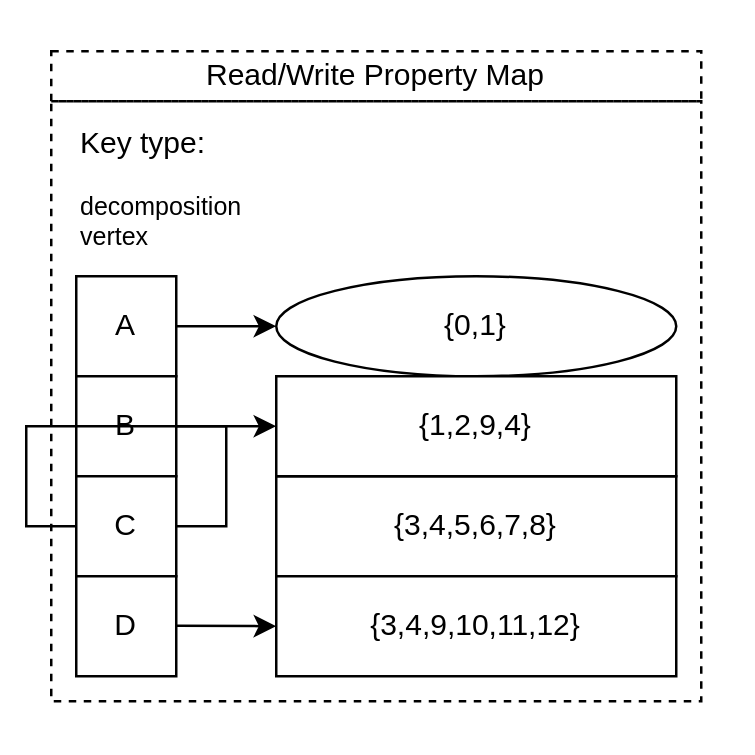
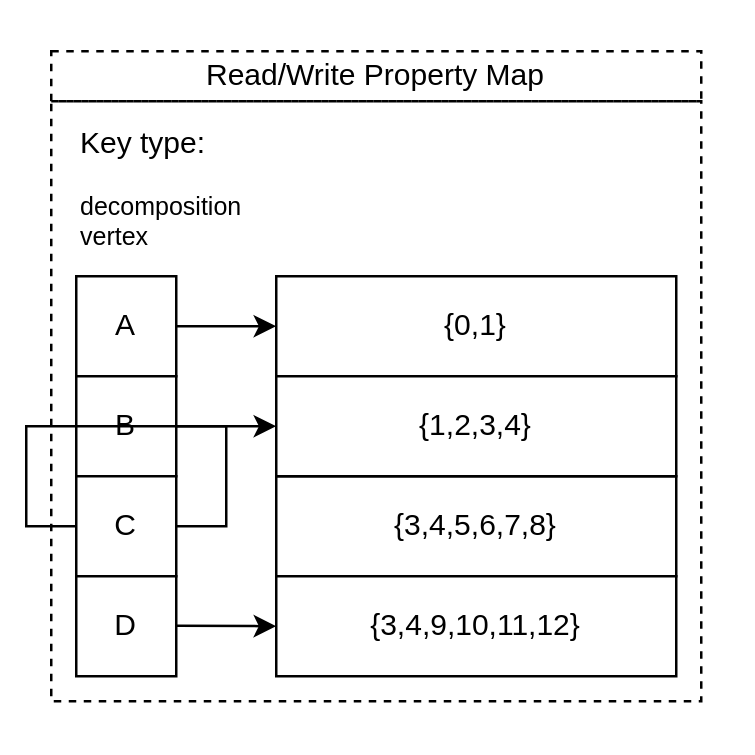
(476, 326) -> (476, 326)
(476, 426) -> (476, 426)
